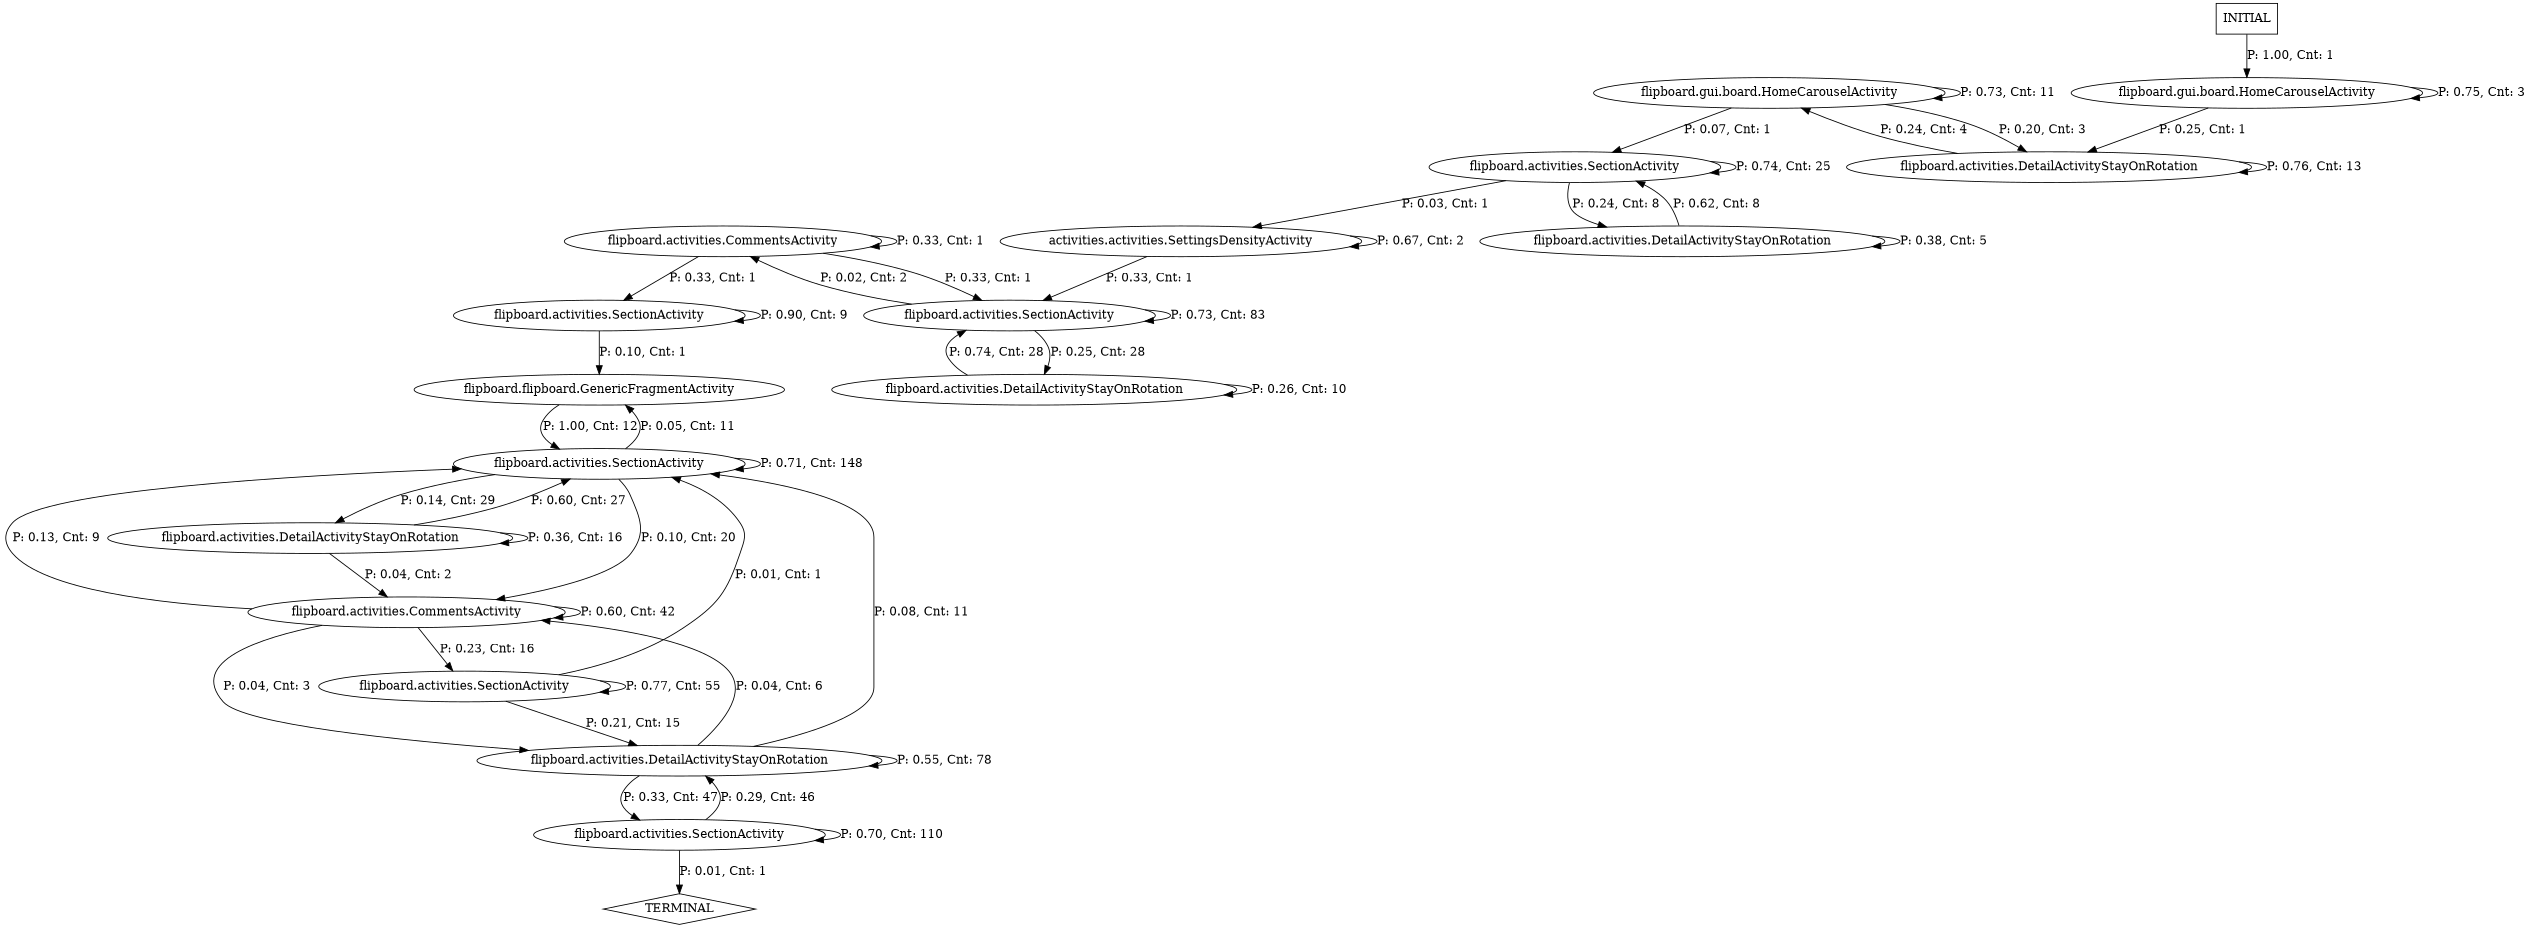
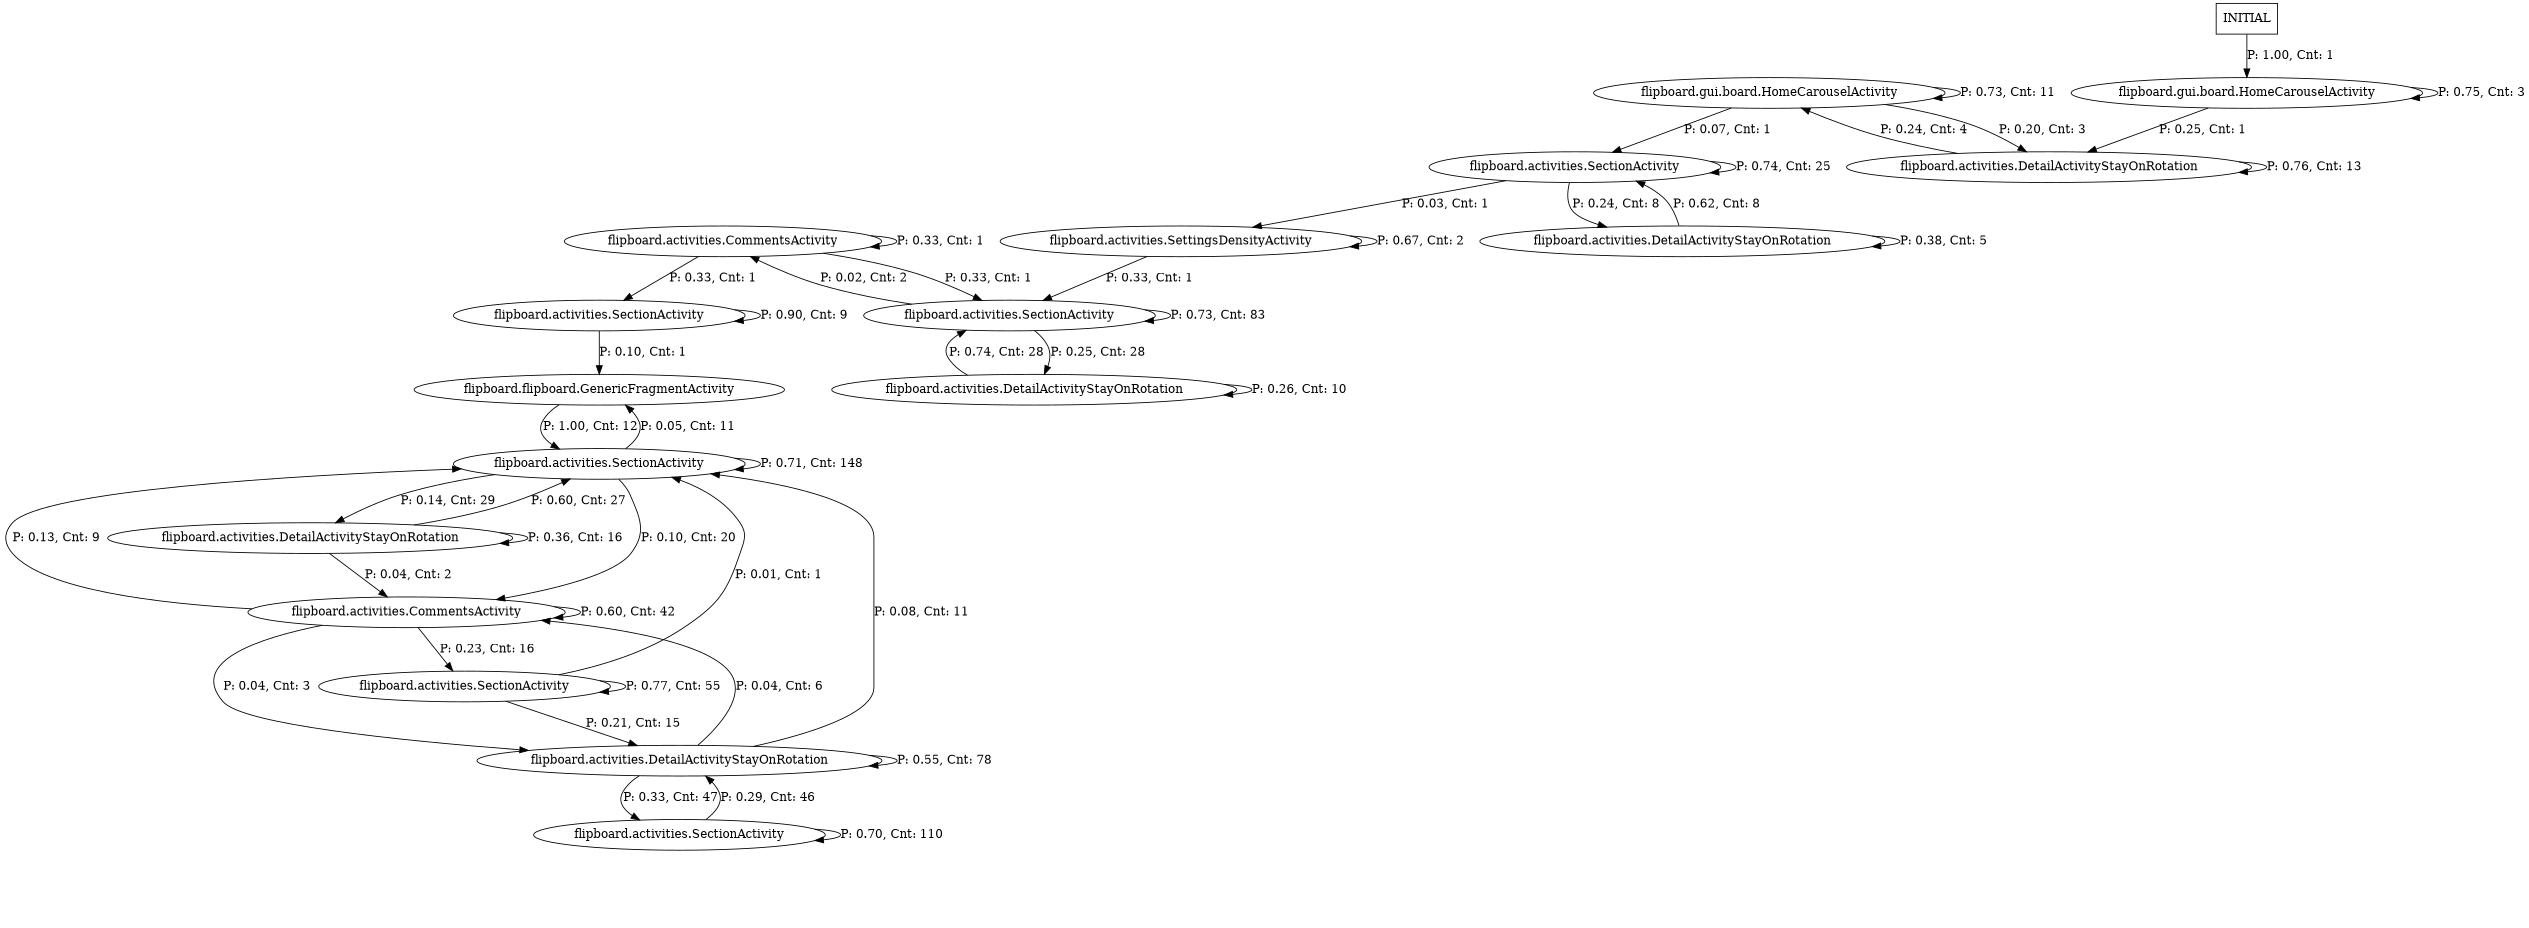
(1181, 241) -> (1181, 241)
(679, 909) -> none
